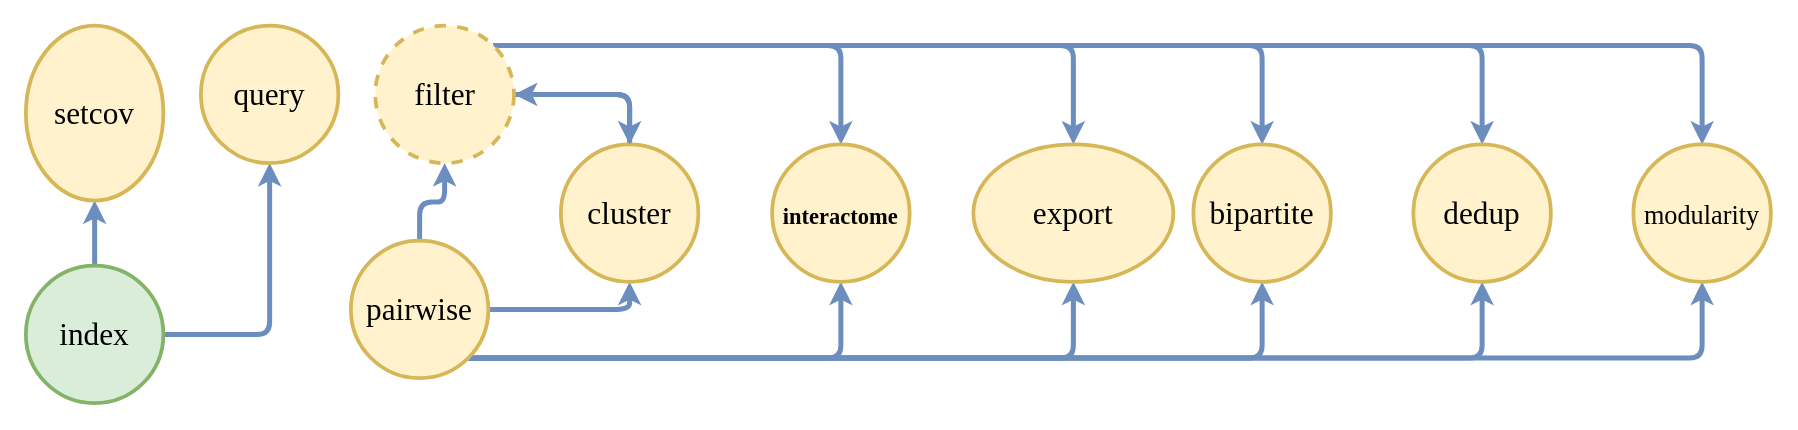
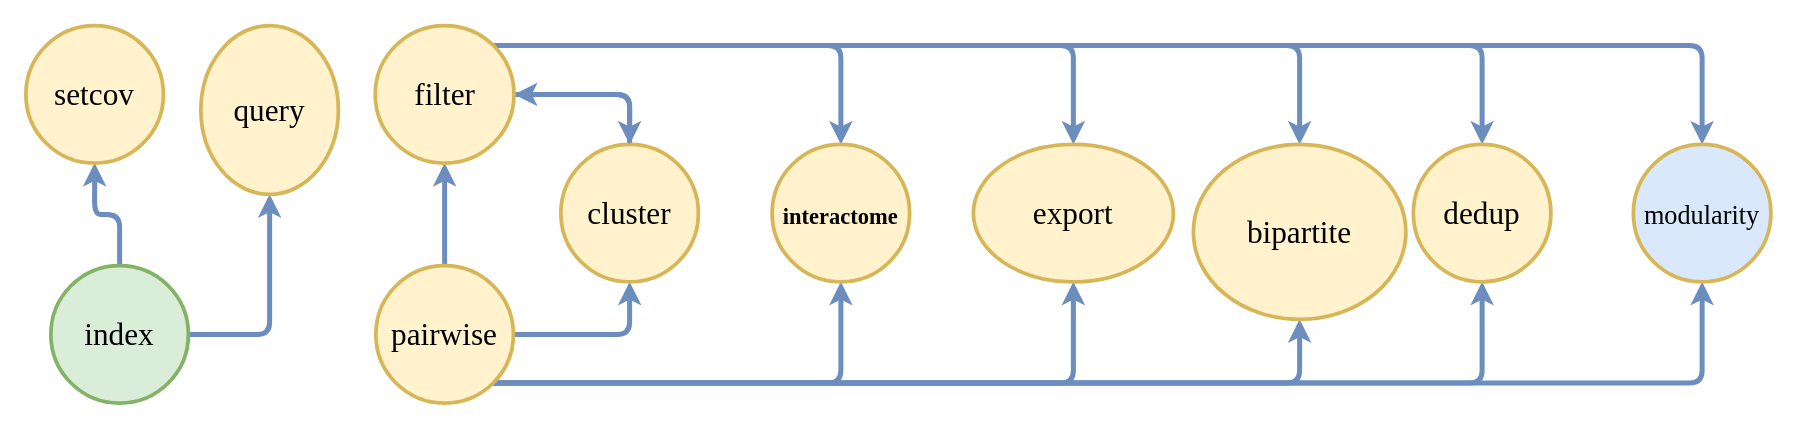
(269, 94) -> (269, 110)
(444, 94) -> (444, 94)
(94, 113) -> (94, 94)
(1262, 213) -> (1299, 232)
(1702, 213) -> (1702, 213)
(419, 309) -> (444, 334)
(94, 334) -> (119, 334)
